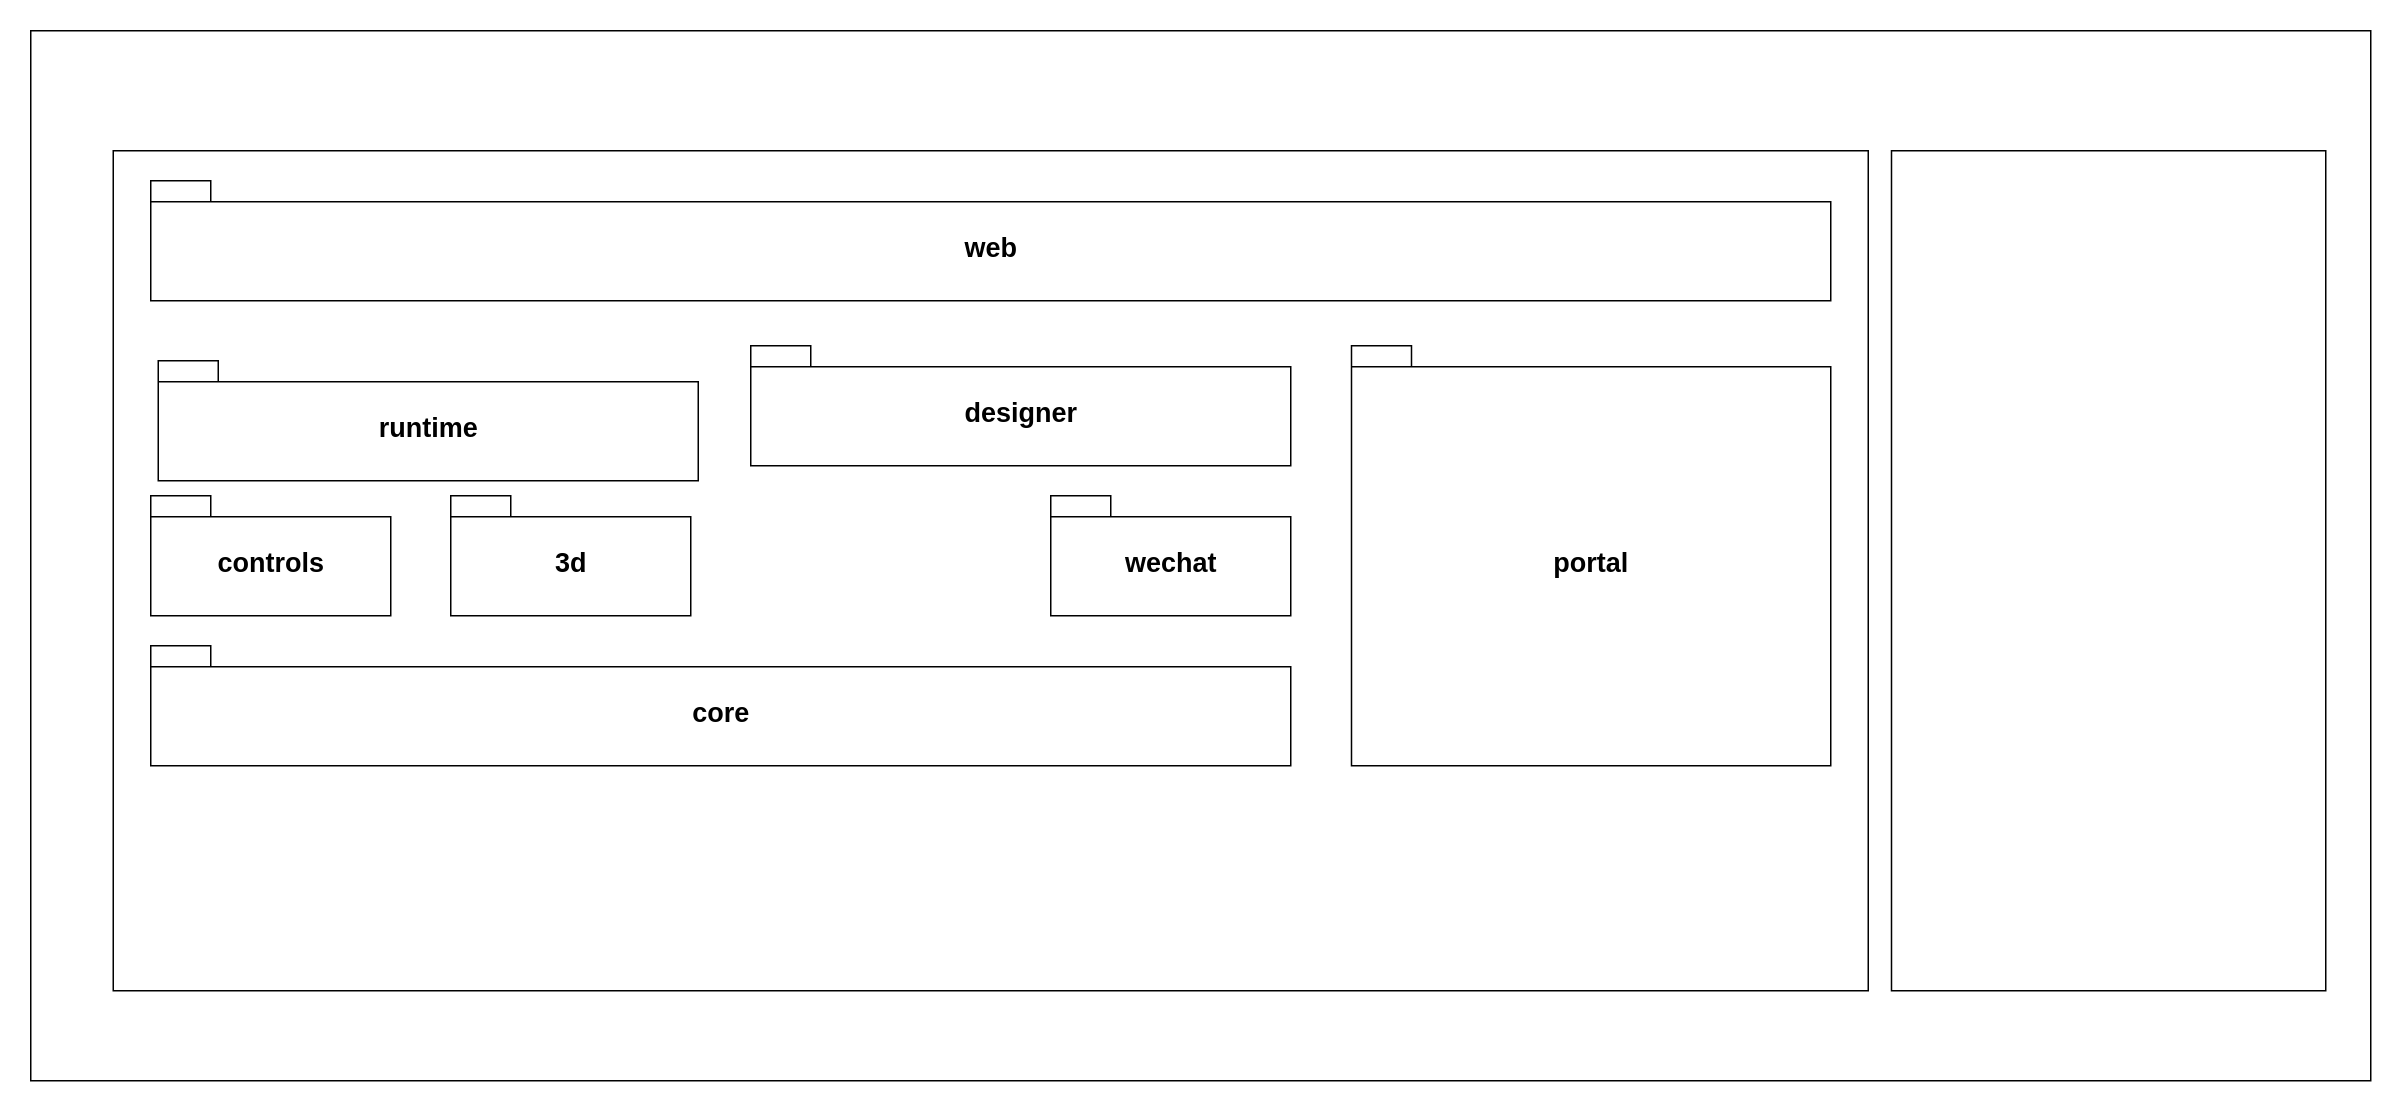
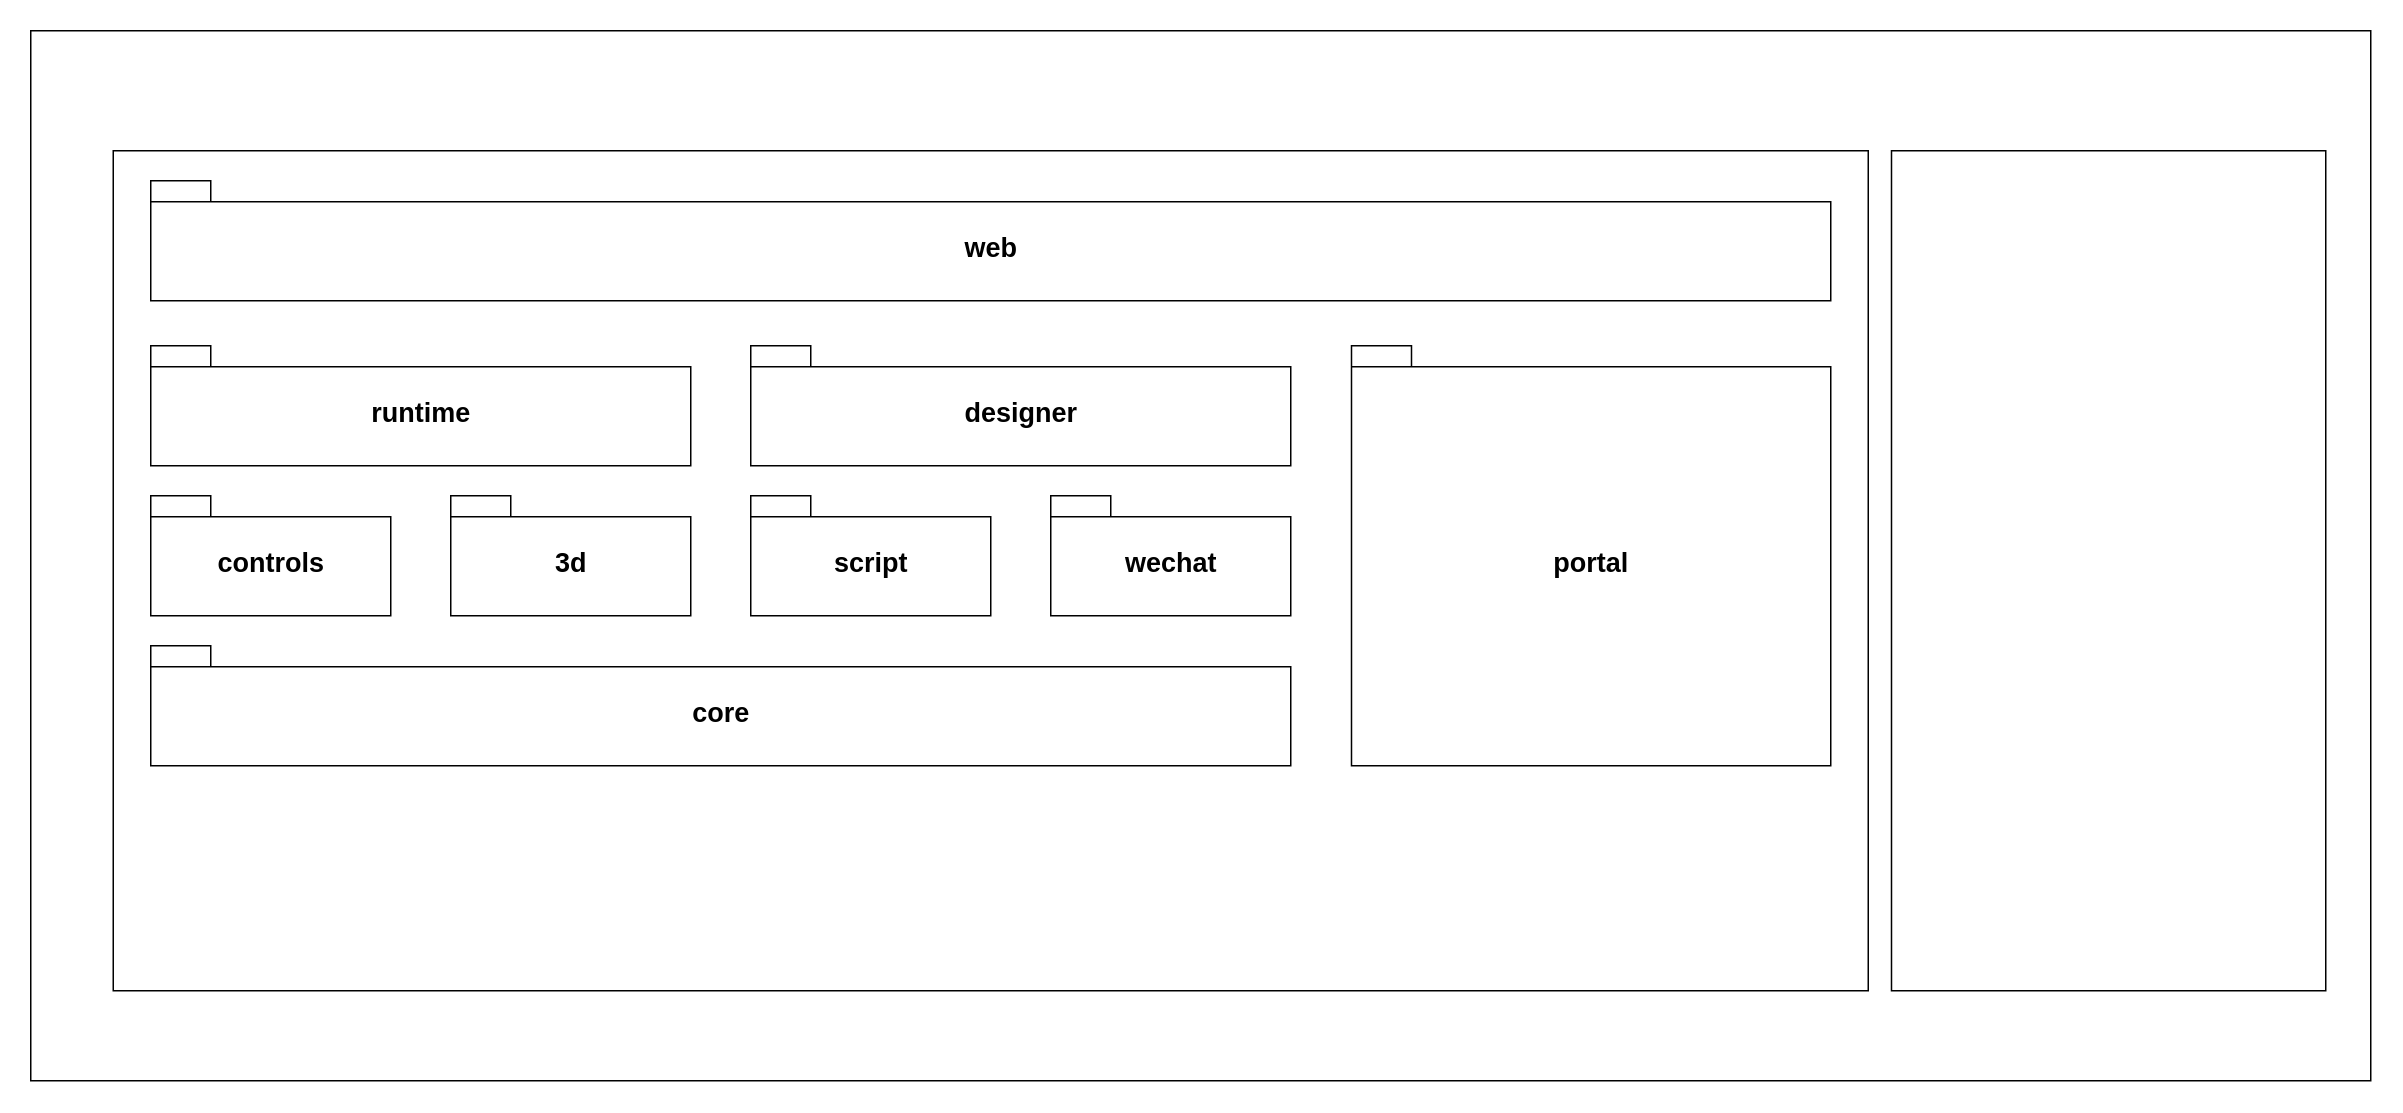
(428, 421) -> (421, 406)
none -> (871, 556)
